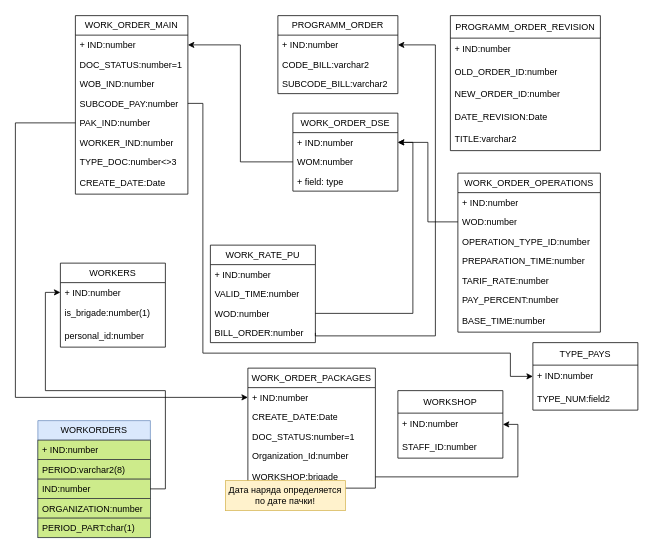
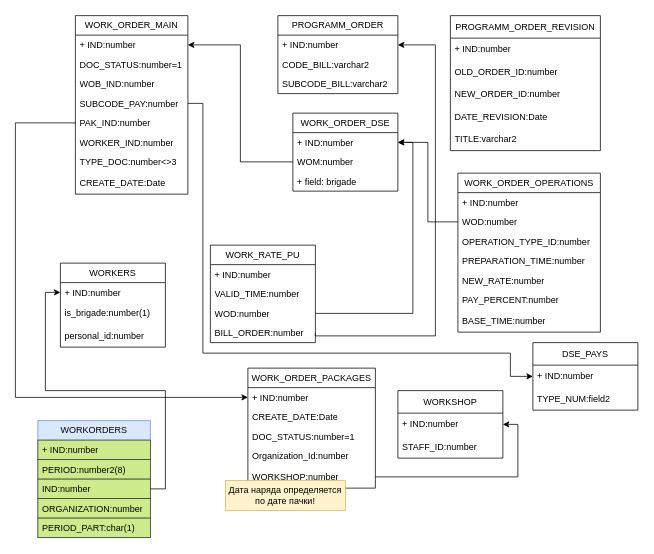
(324, 182) -> (331, 182)
(504, 281) -> (499, 281)
(585, 354) -> (585, 354)
(87, 470) -> (84, 470)
(290, 477) -> (289, 477)
